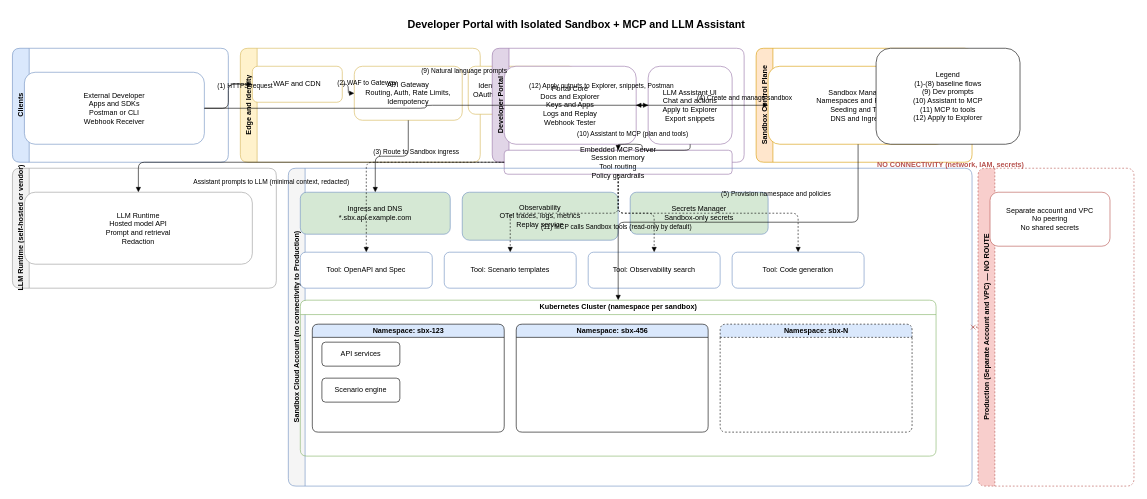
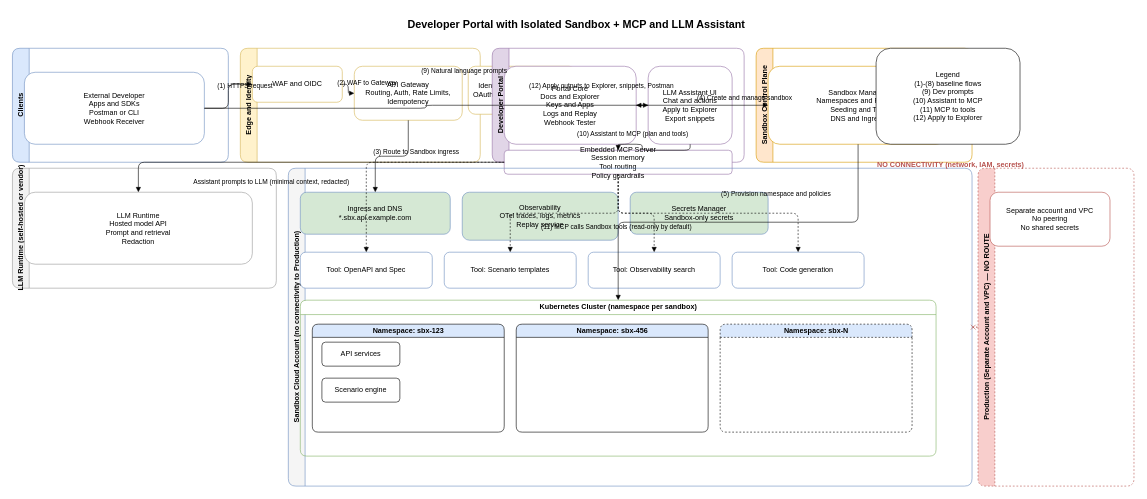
(297, 84) -> (297, 84)
